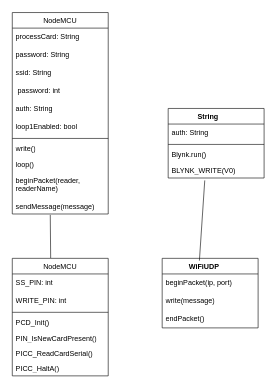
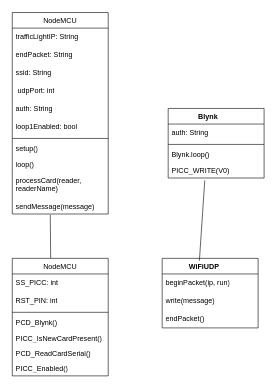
(51, 37) -> (56, 37)
(45, 55) -> (47, 55)
(39, 91) -> (37, 91)
(216, 117) -> (216, 117)
(29, 149) -> (30, 149)
(192, 155) -> (193, 155)
(202, 171) -> (200, 171)
(61, 185) -> (61, 185)
(35, 283) -> (37, 283)
(204, 283) -> (202, 283)
(41, 301) -> (37, 301)
(35, 323) -> (37, 323)
(60, 339) -> (61, 343)
(56, 354) -> (54, 354)
(39, 369) -> (43, 369)
